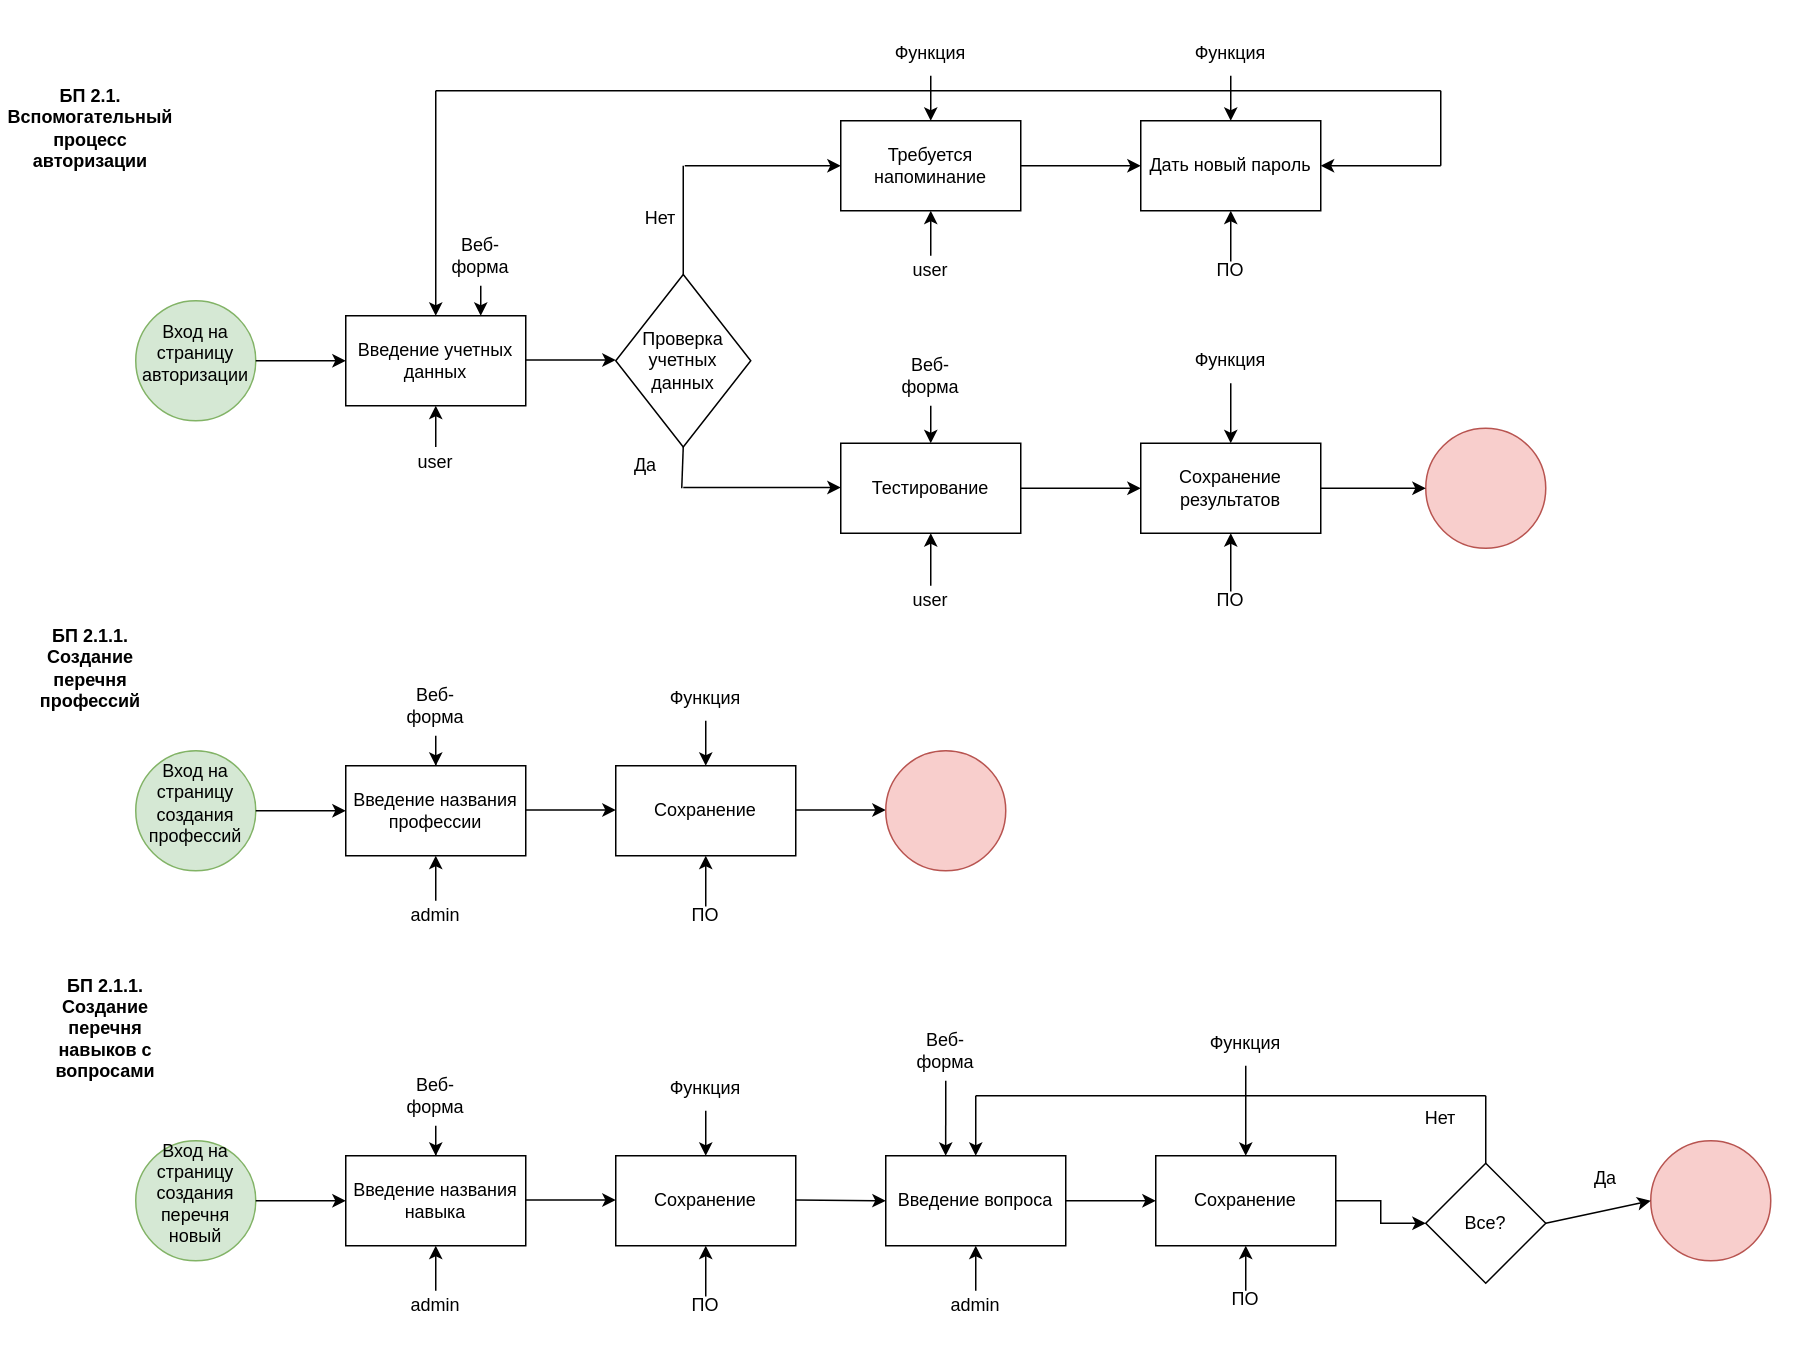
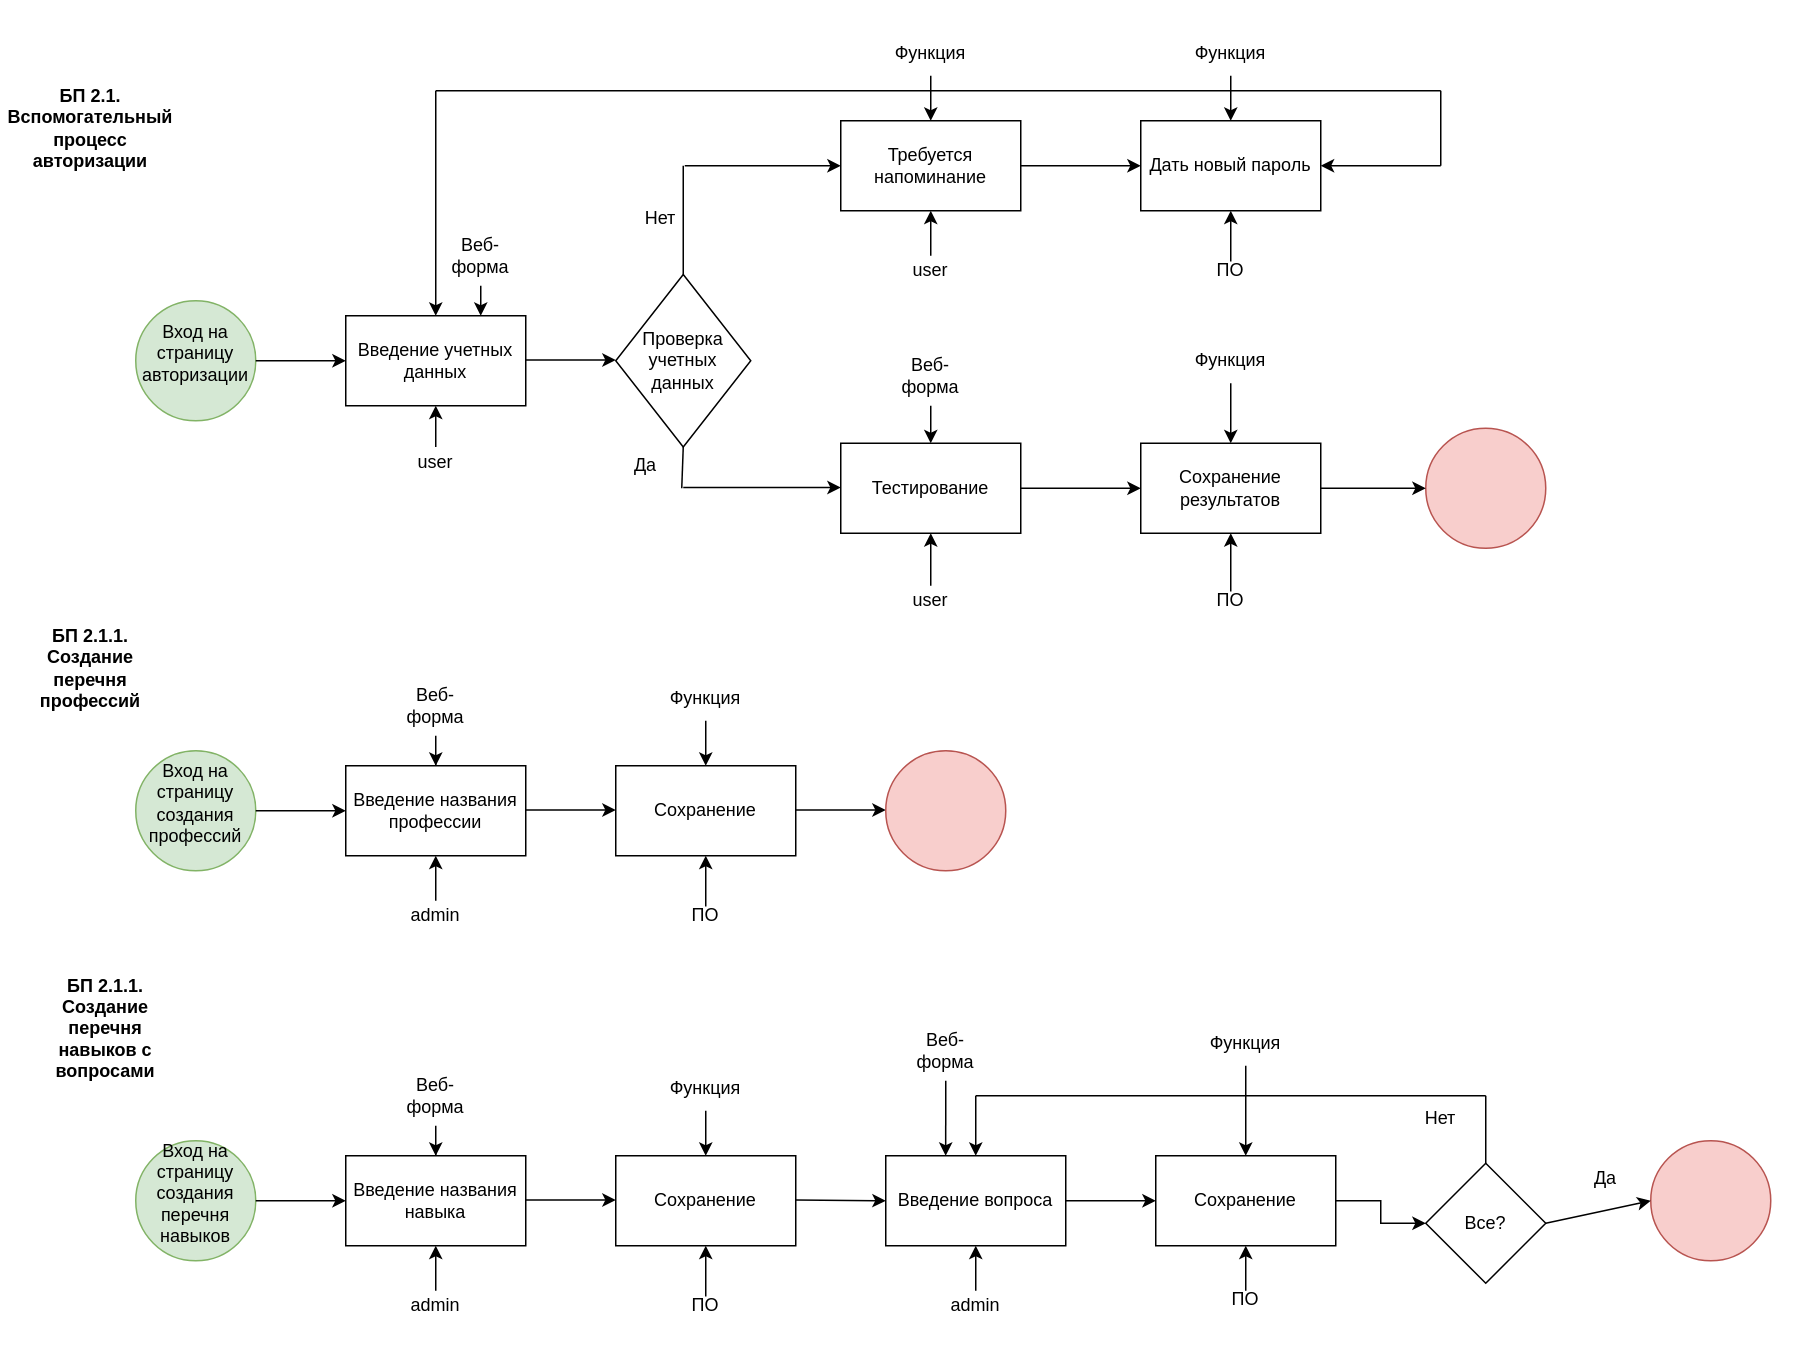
(196, 1193) -> (196, 1193)
